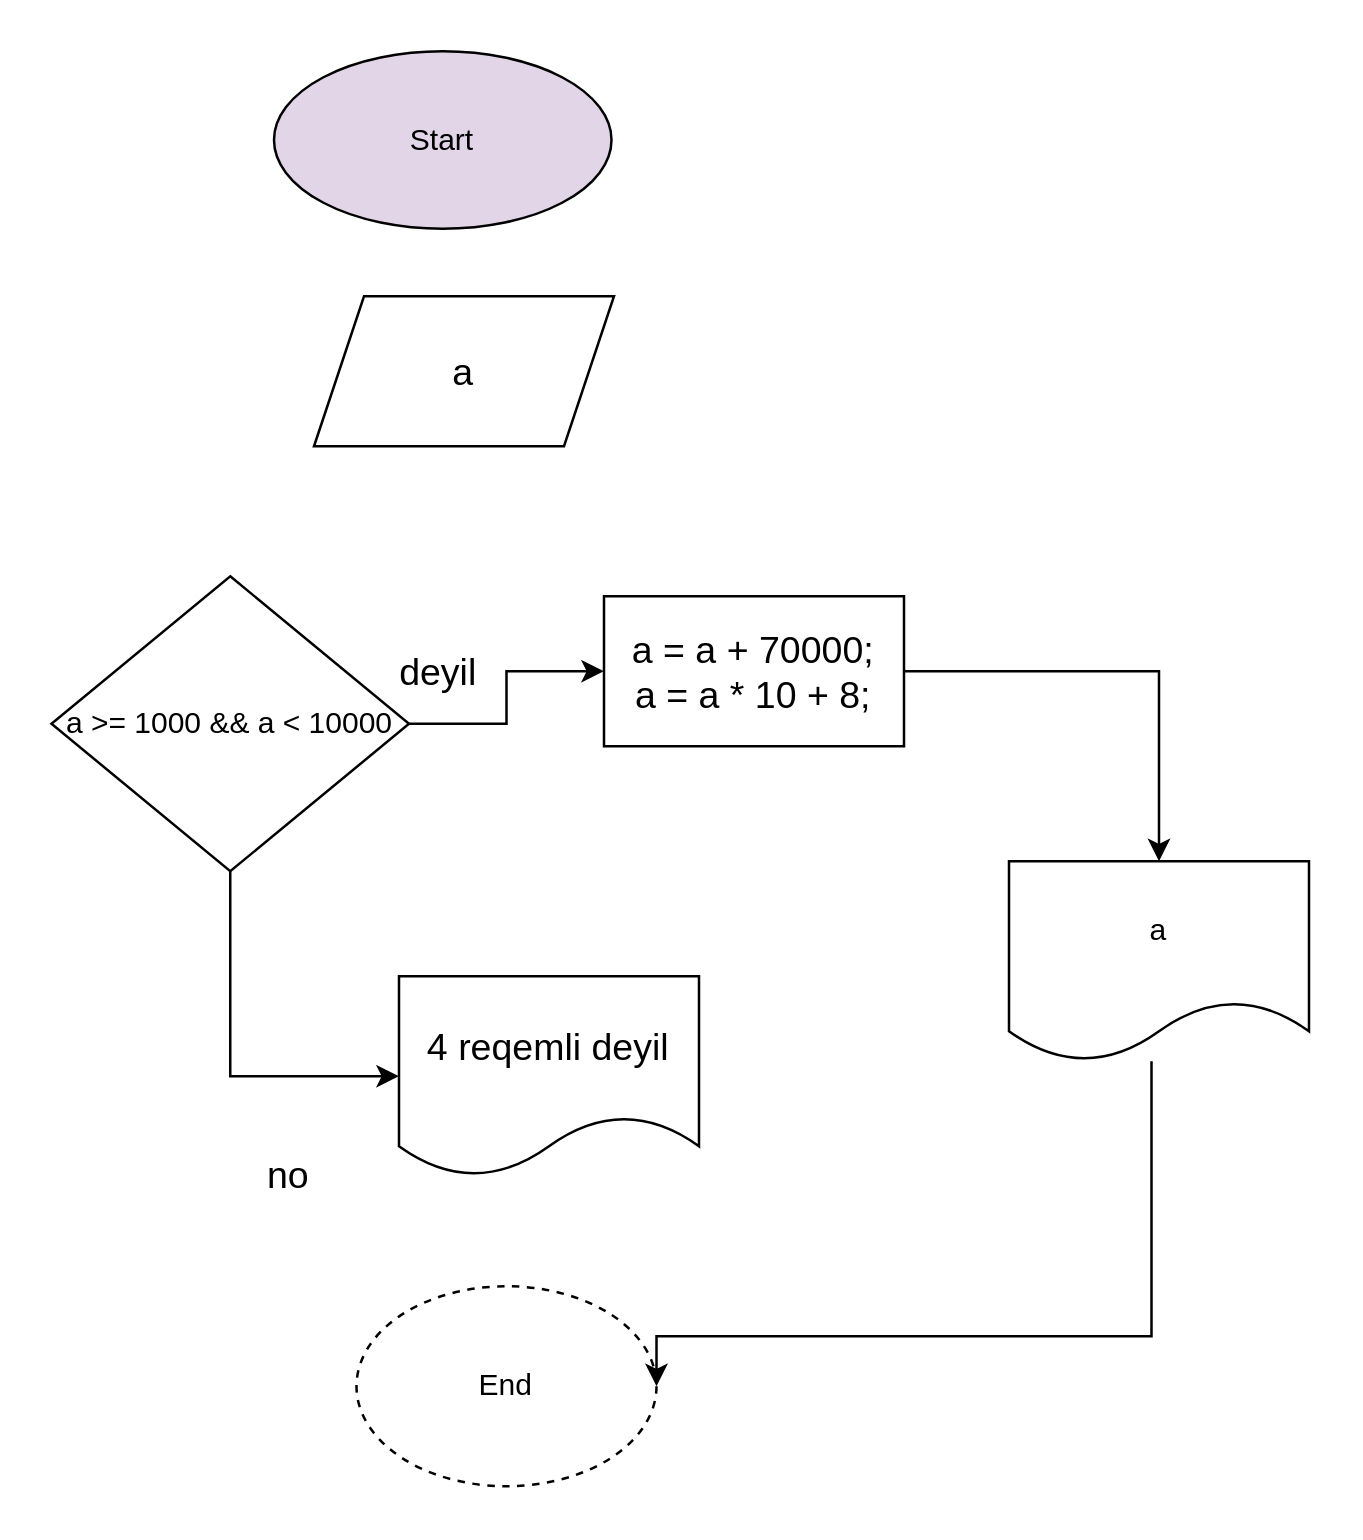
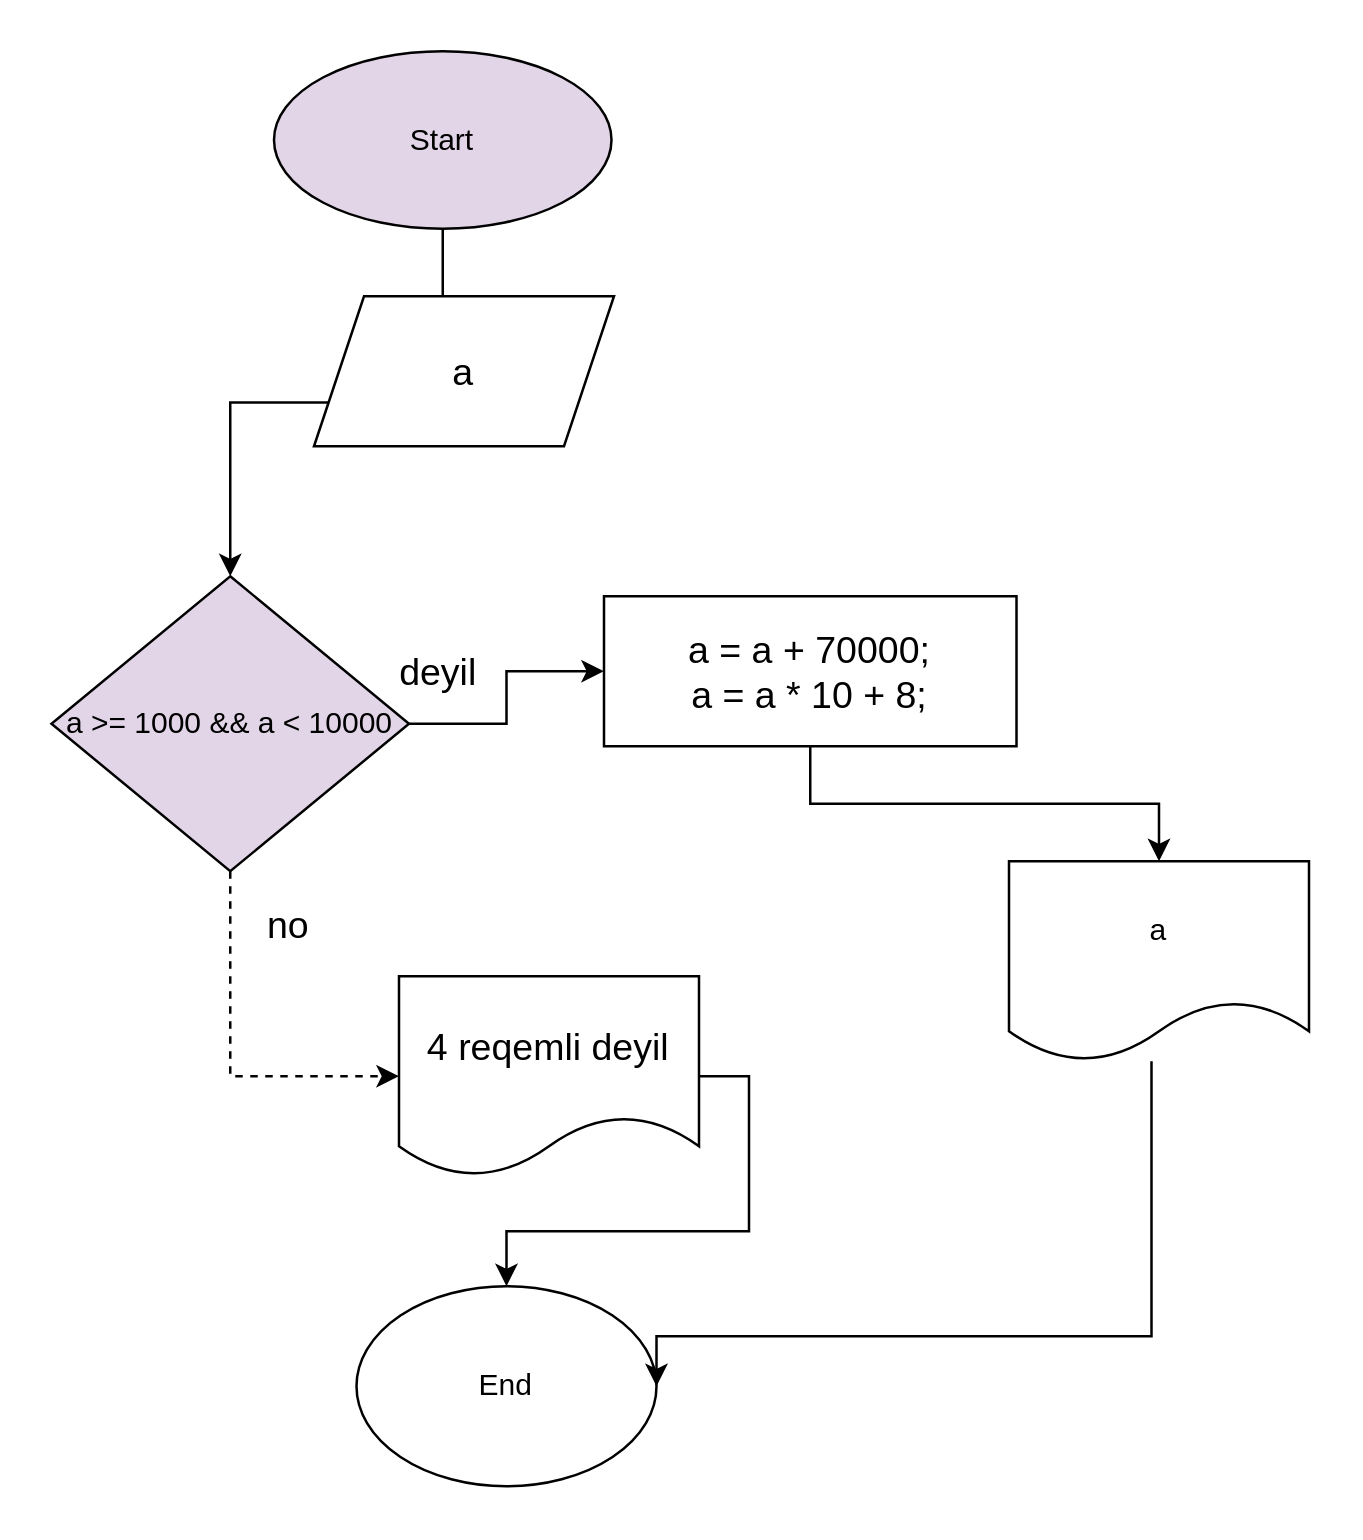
none -> (230, 432)
(754, 671) -> (810, 671)
(230, 724) -> (230, 724)
(230, 1052) -> (230, 1052)
(289, 1174) -> (289, 924)
none -> (711, 1231)
(506, 1386) -> (506, 1386)
